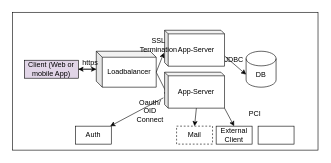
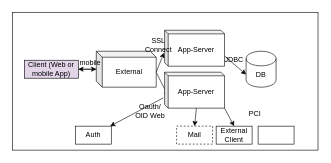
(159, 45) -> (159, 45)
(90, 63) -> (90, 63)
(129, 72) -> (129, 72)
(150, 111) -> (150, 111)
